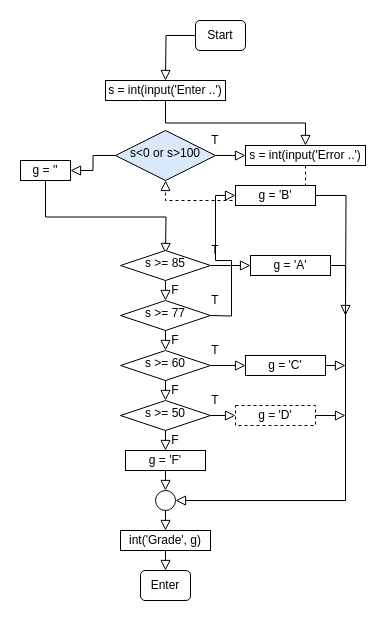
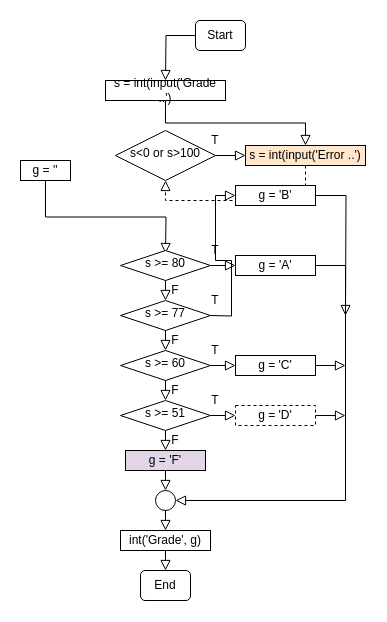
(166, 91) -> (166, 91)
(166, 156) -> (166, 156)
(306, 156) -> (306, 156)
(93, 158) -> none
(166, 264) -> (166, 264)
(291, 266) -> (276, 266)
(286, 366) -> (276, 366)
(166, 414) -> (166, 414)
(166, 461) -> (166, 461)
(166, 586) -> (166, 586)
